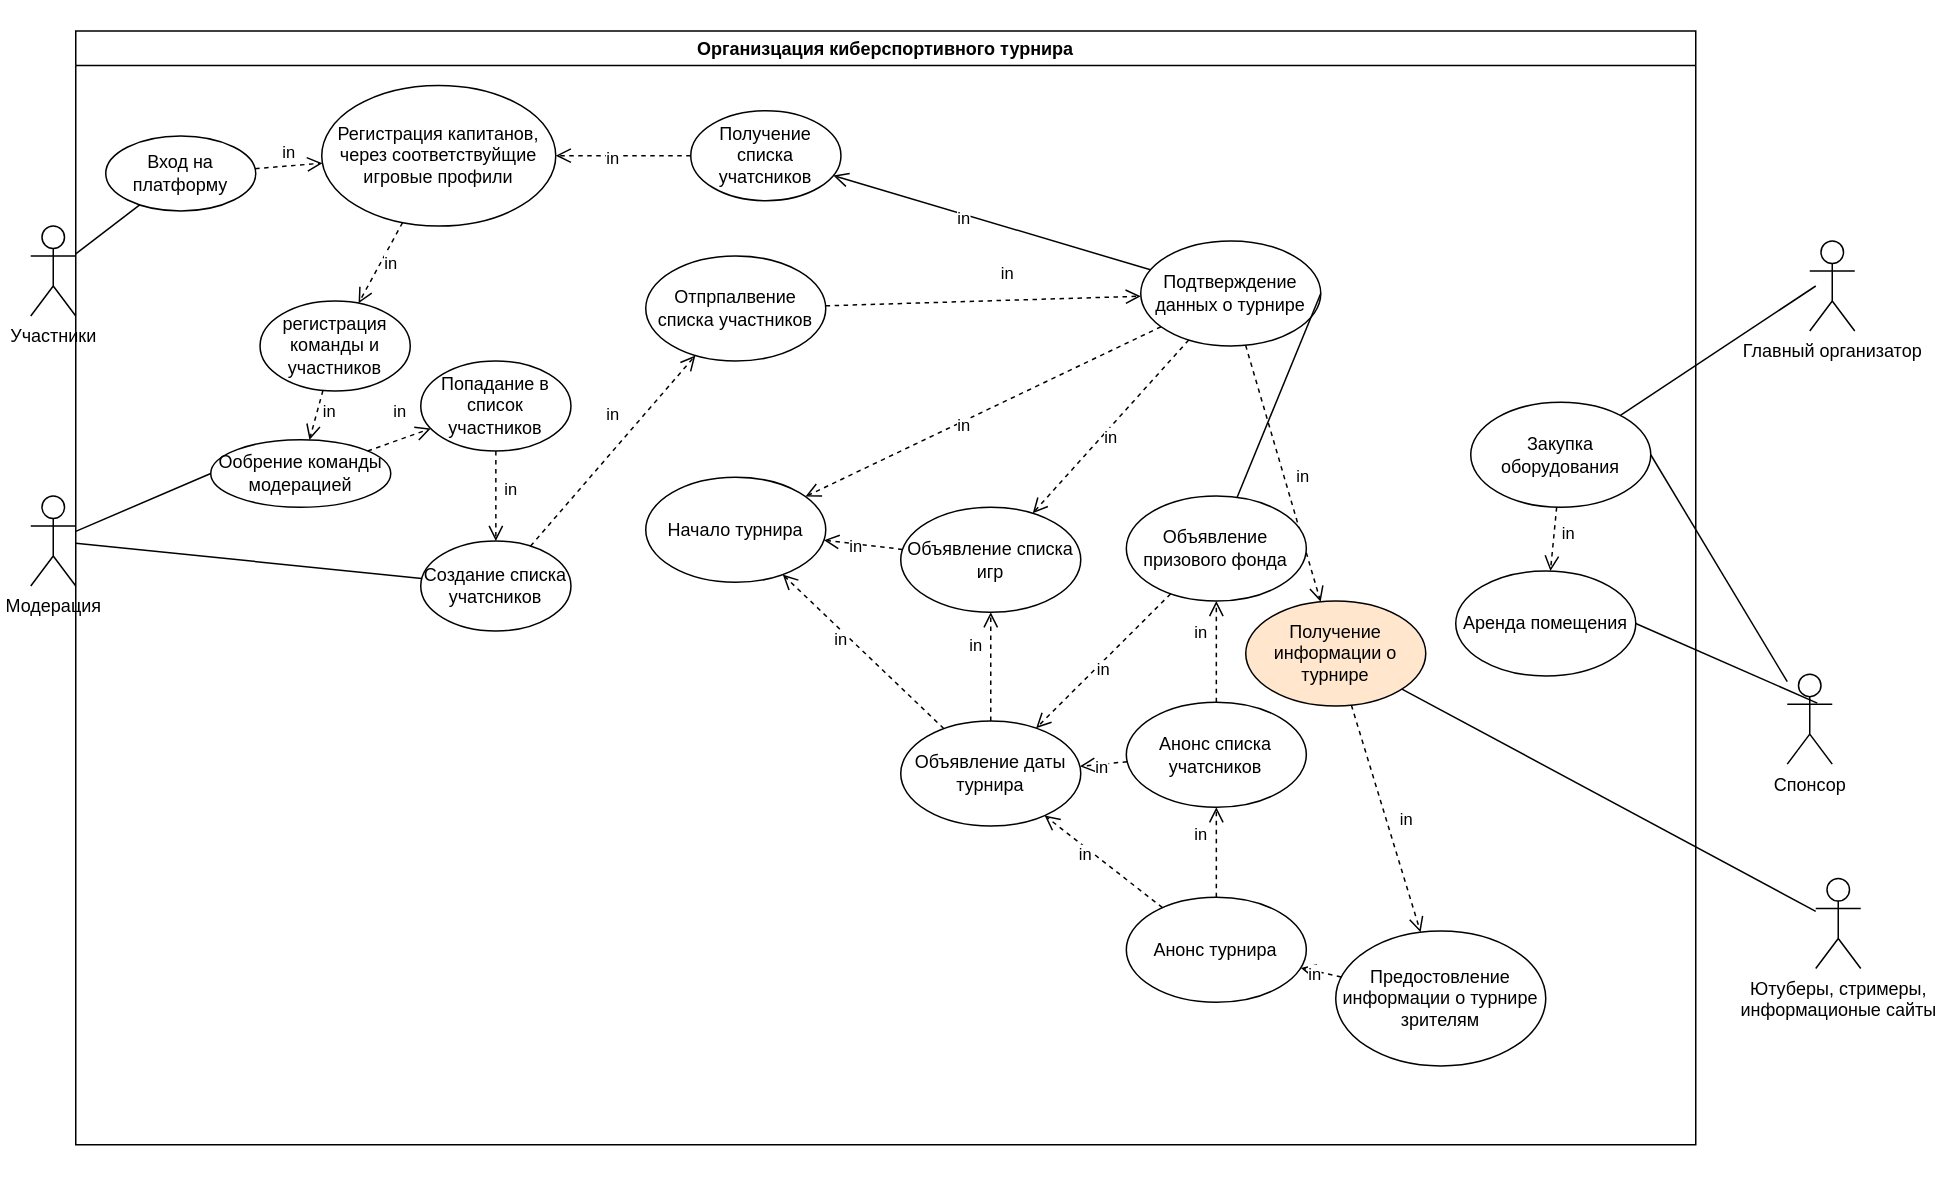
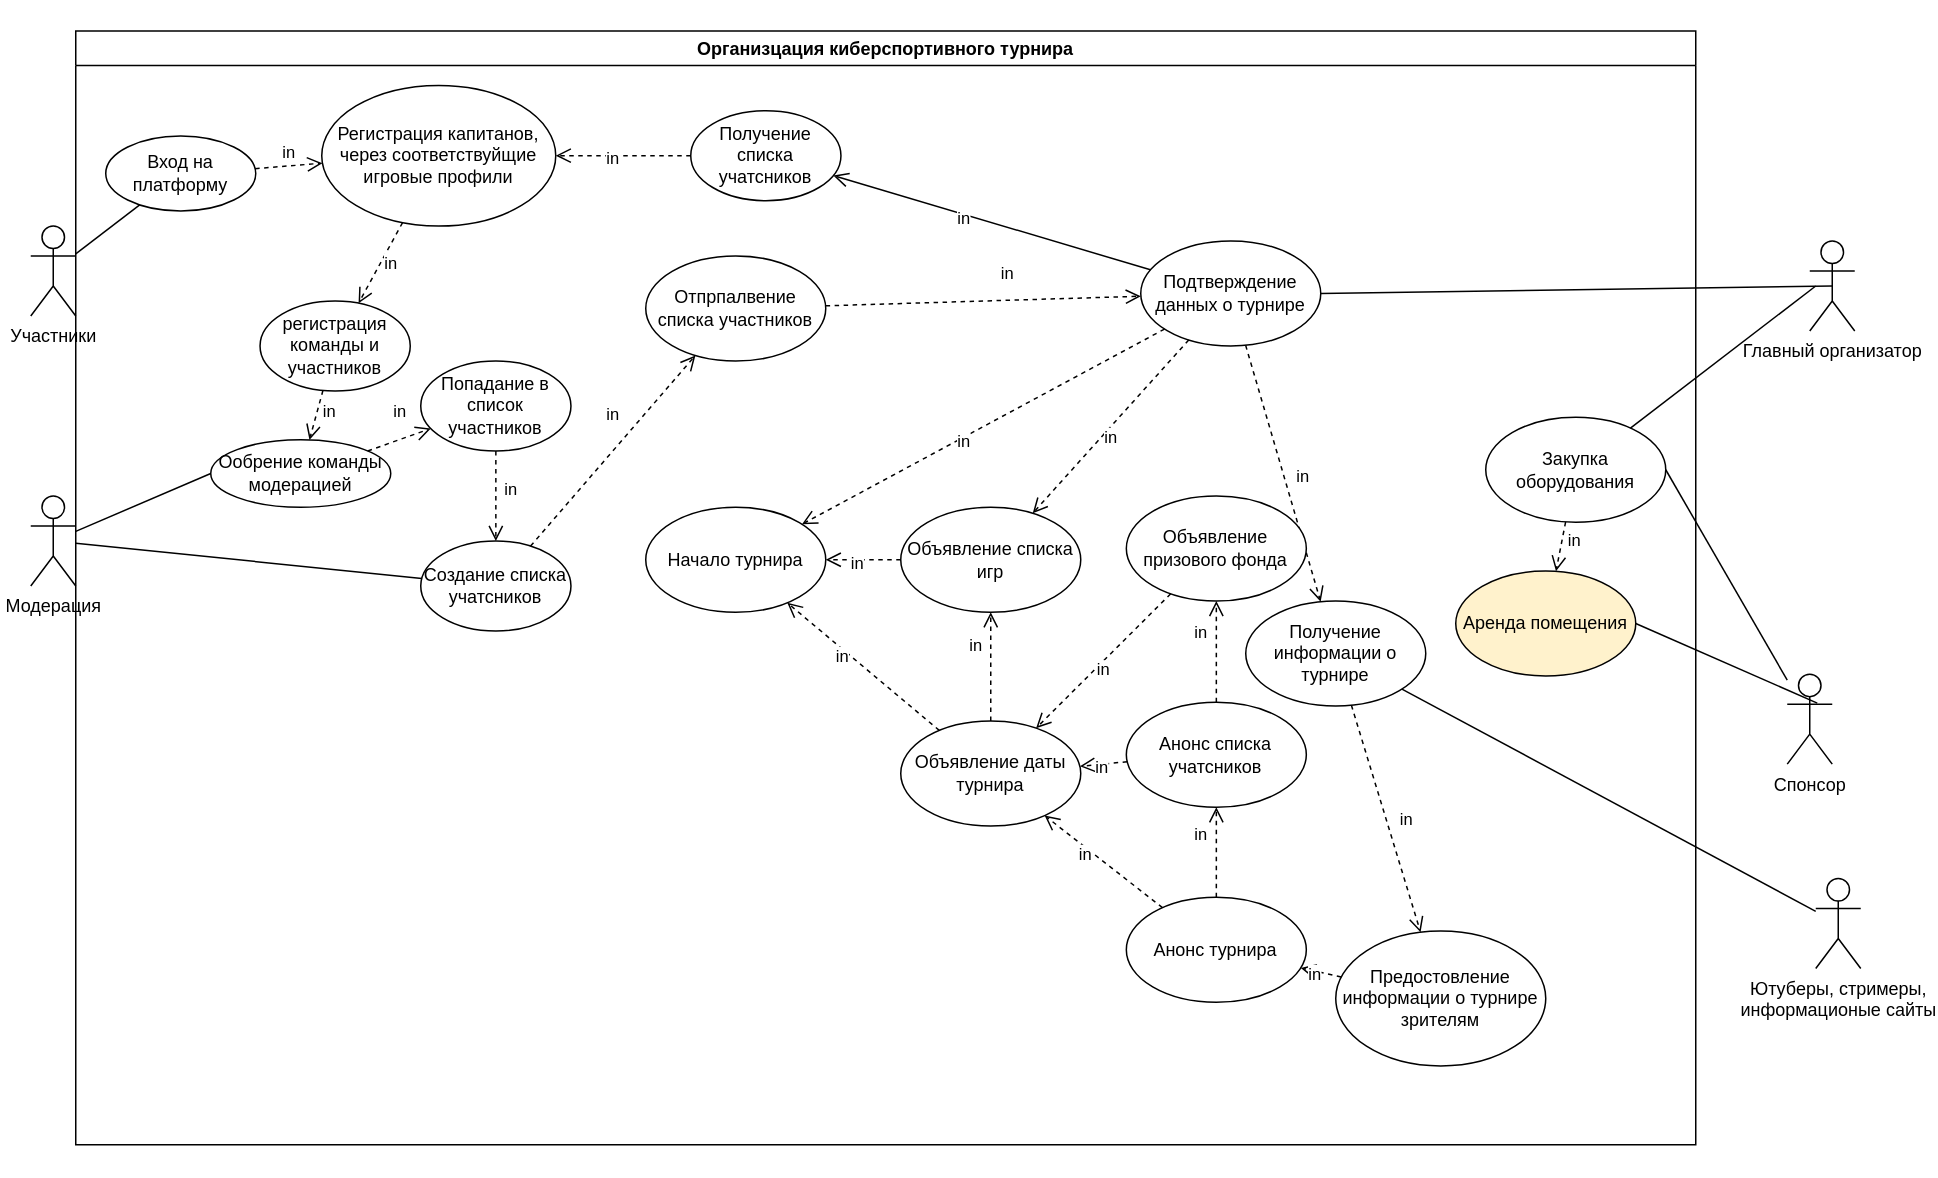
(1295, 355) -> (1565, 290)
(1561, 455) -> (1576, 470)
(736, 530) -> (736, 560)
(1546, 623) -> (1546, 623)
(1336, 653) -> (1336, 653)
